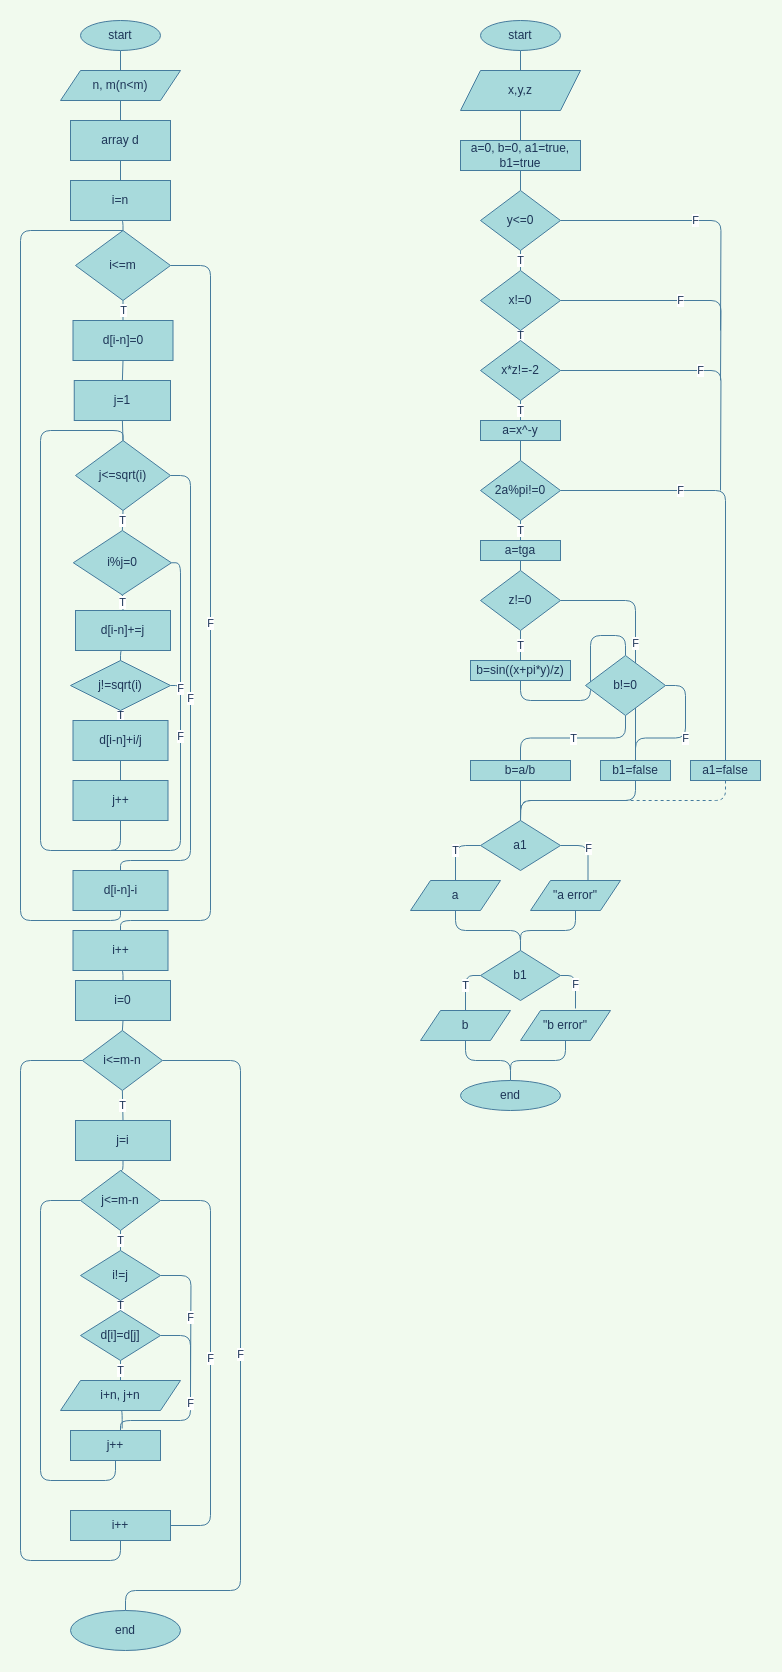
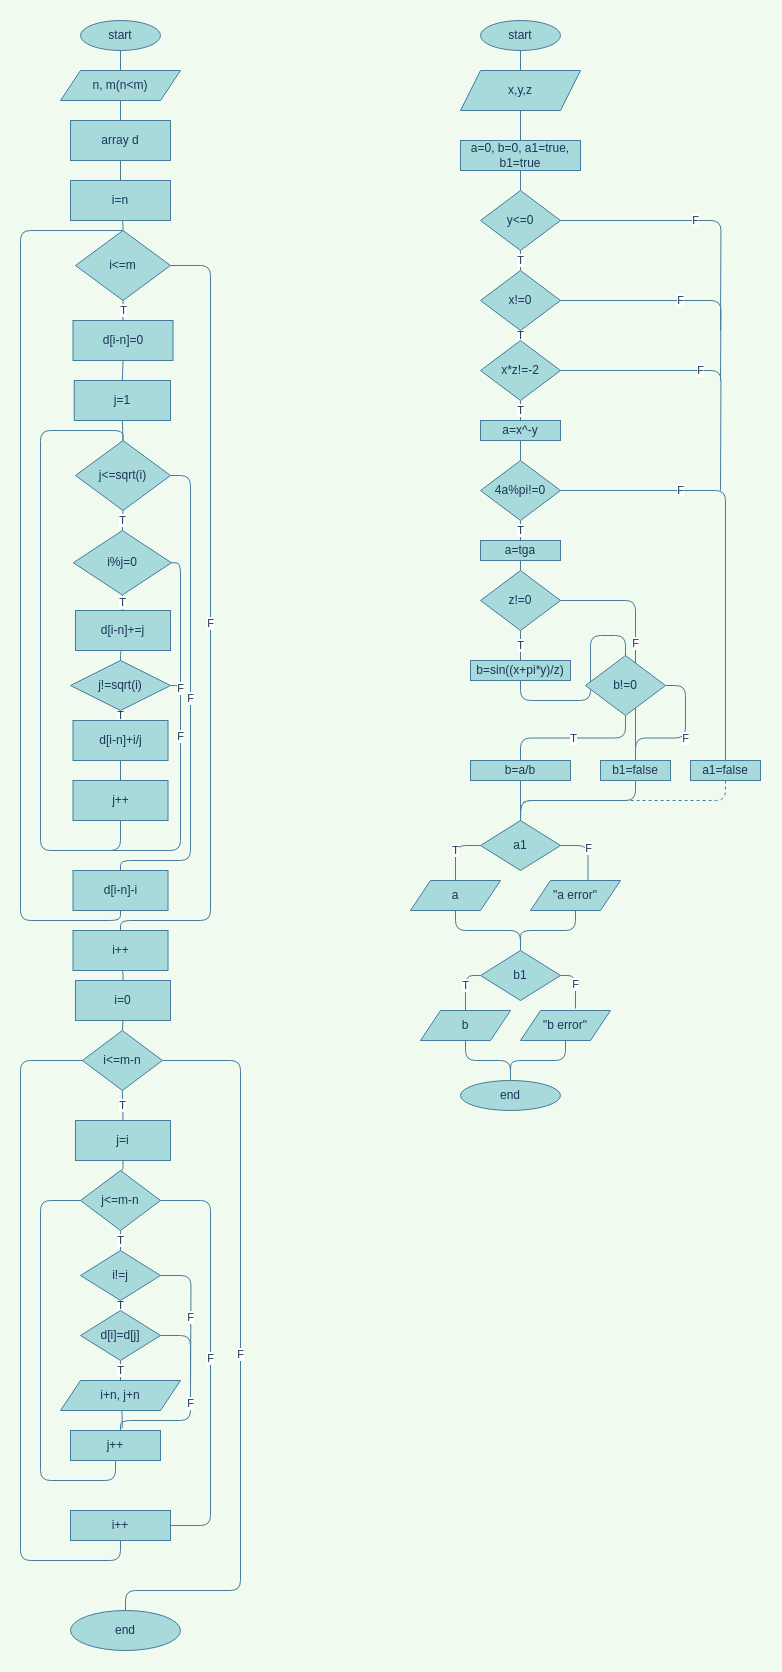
(521, 491) -> (521, 491)
